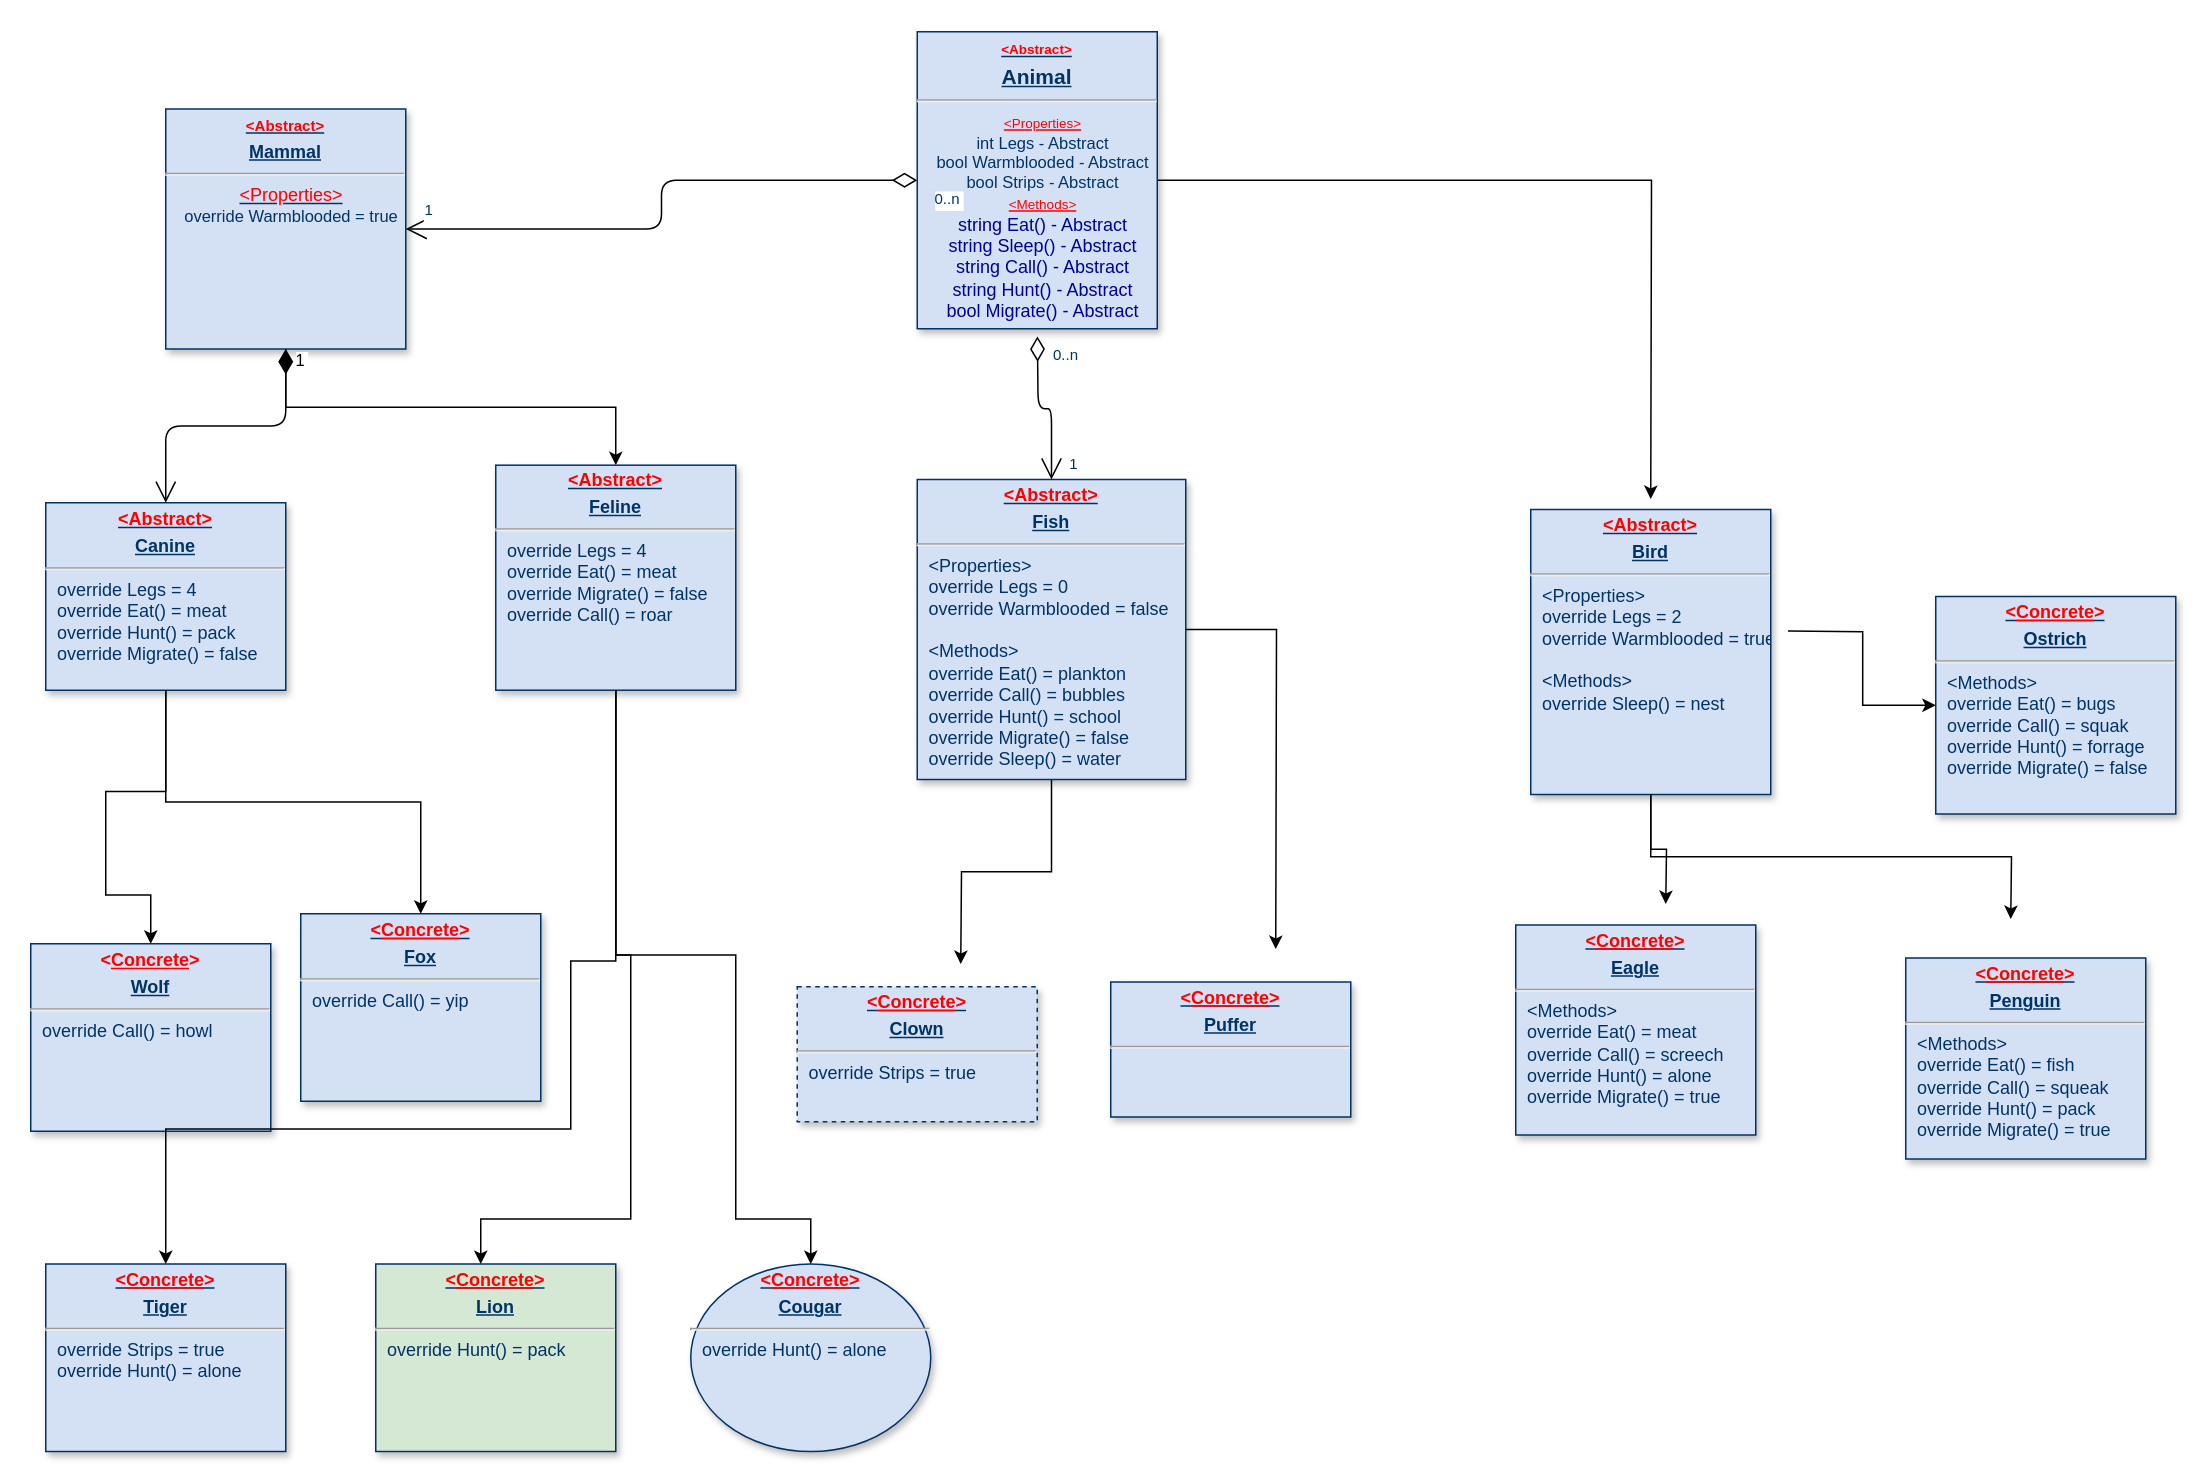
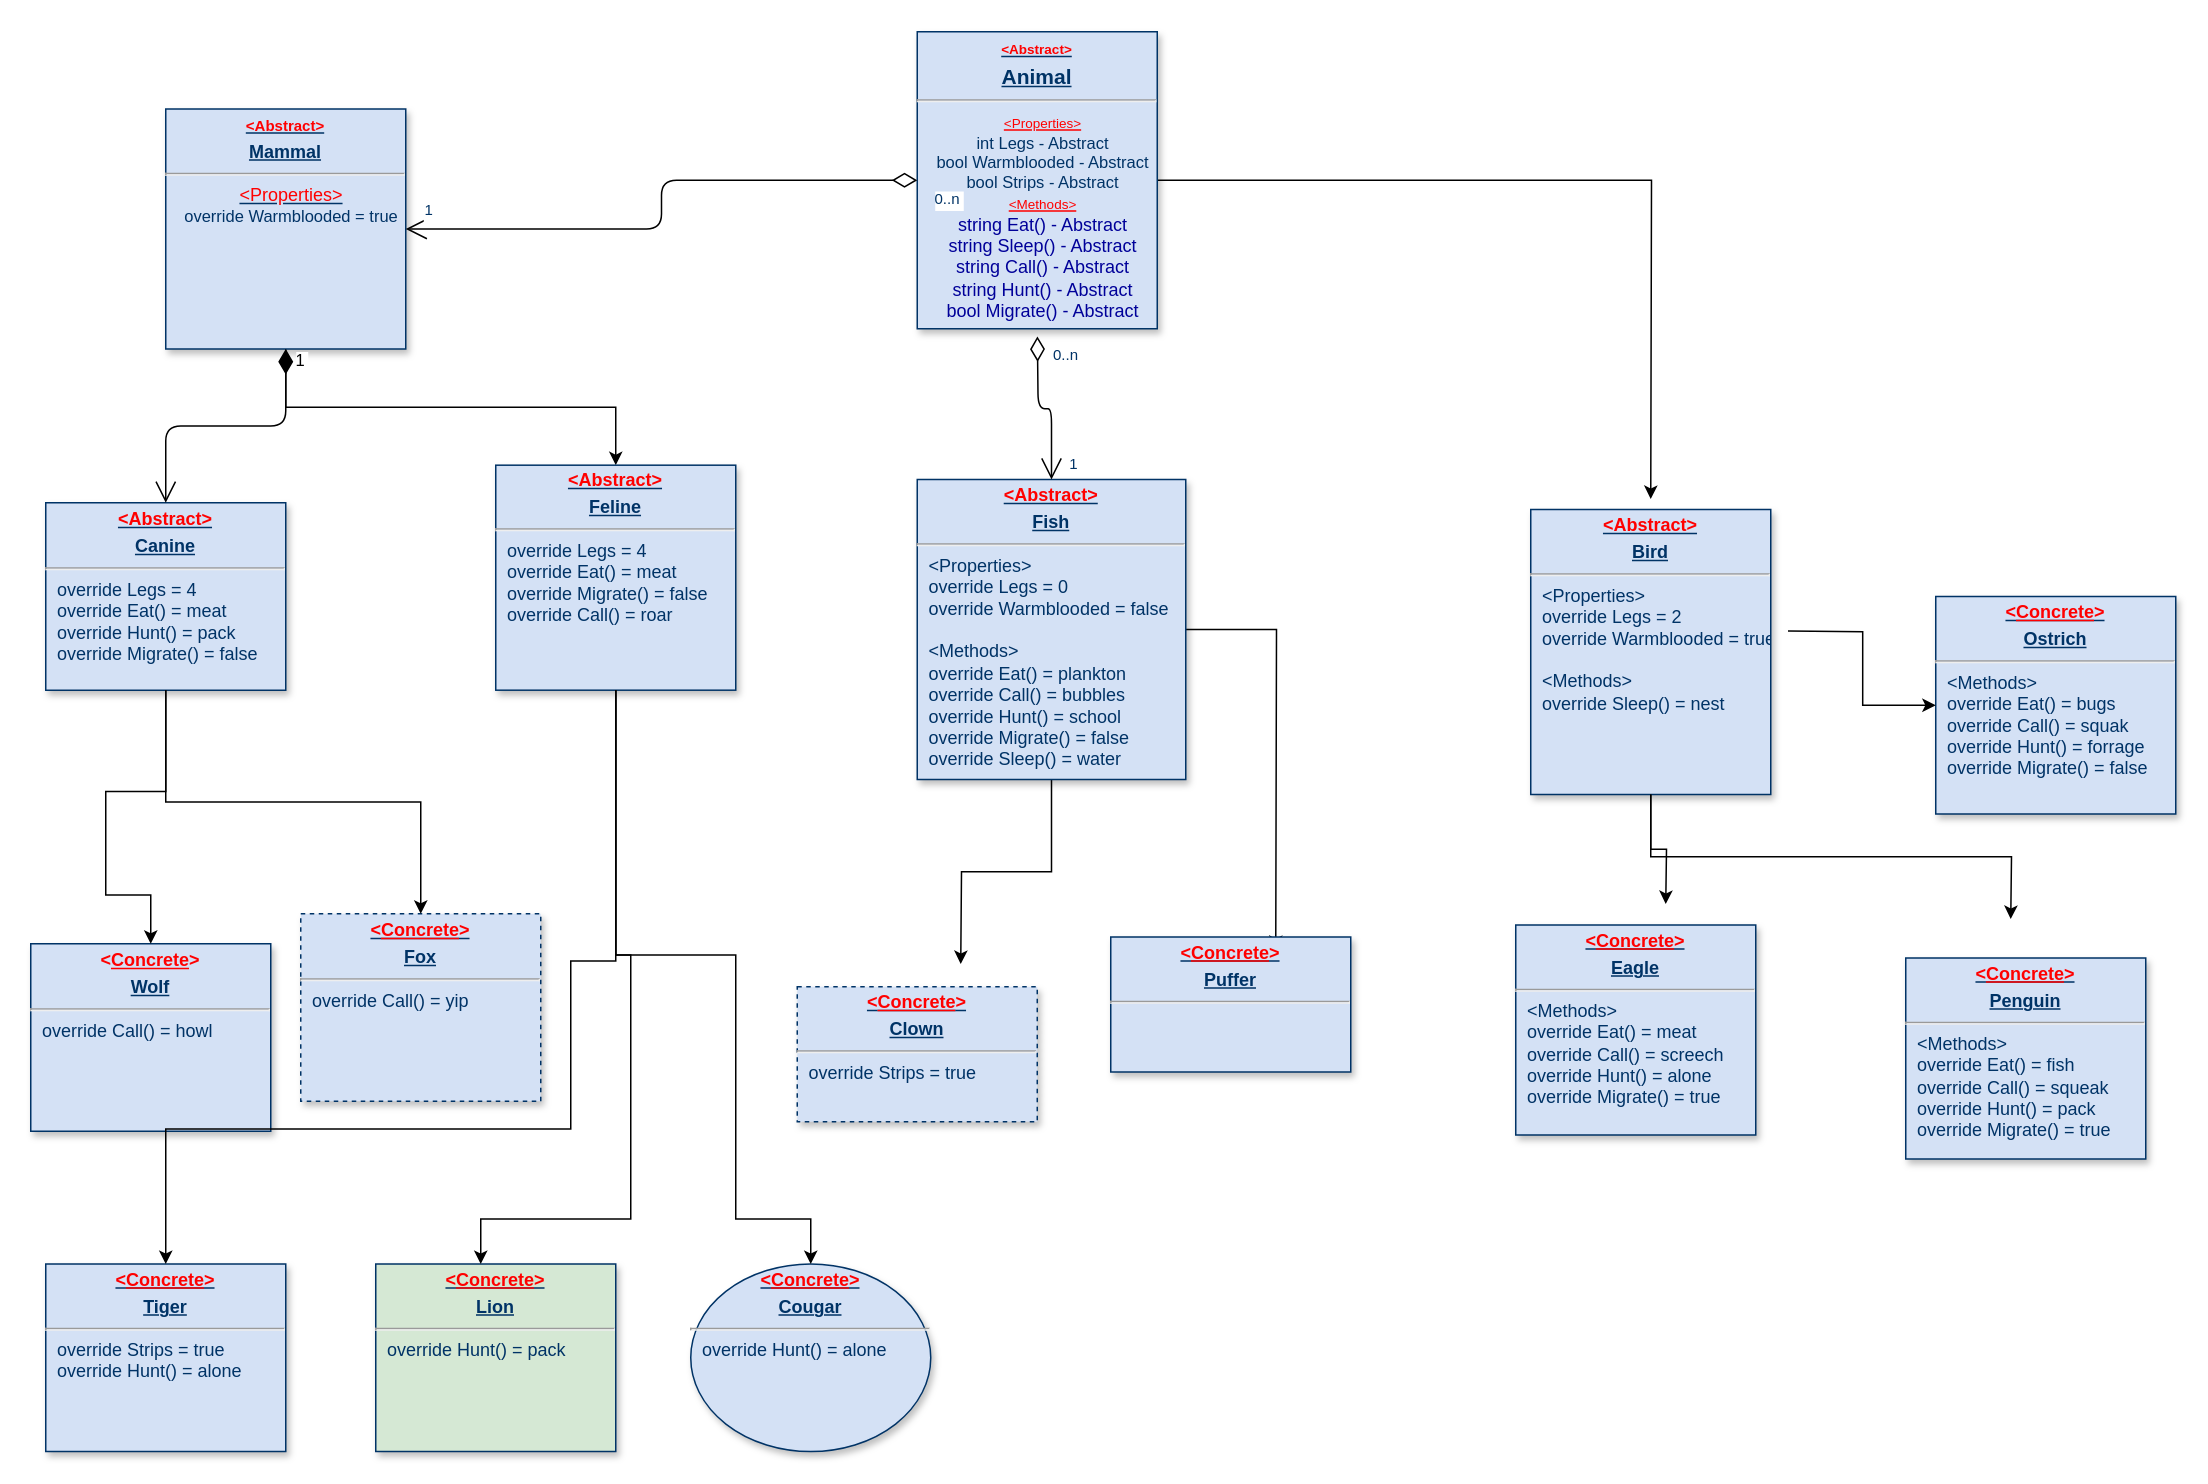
(421, 1007) -> (421, 1007)
(1231, 1049) -> (1231, 1004)
